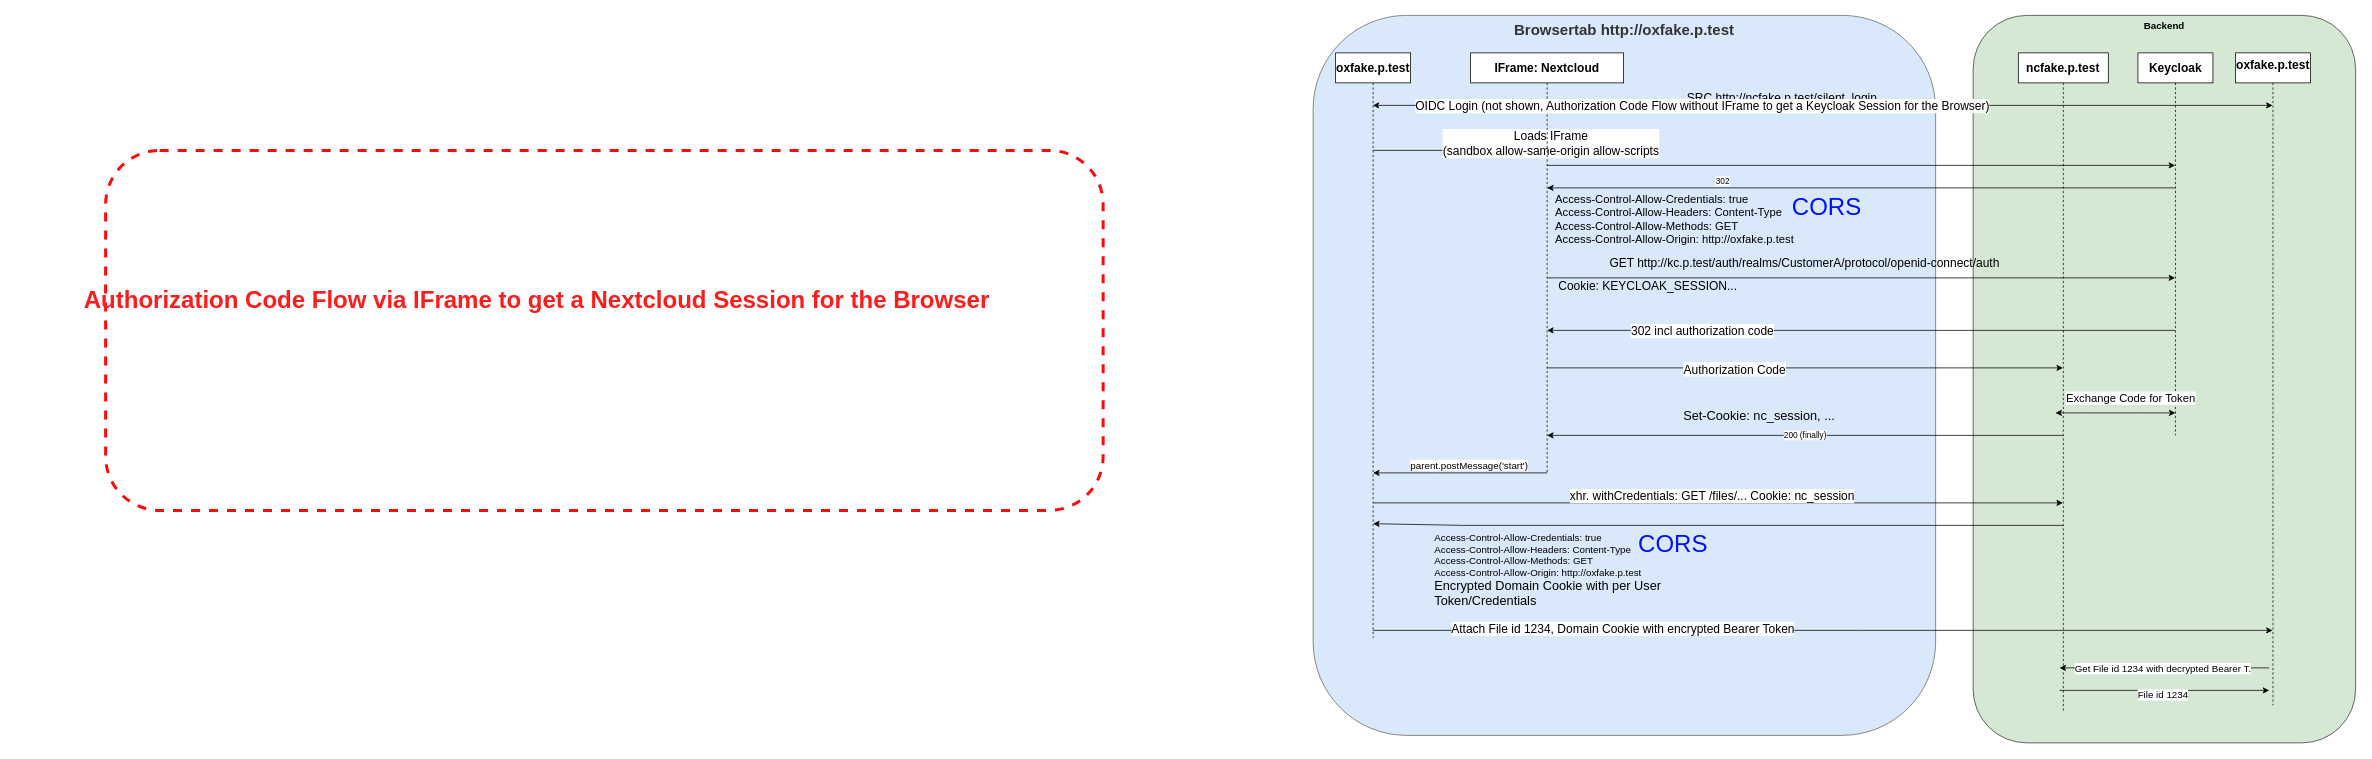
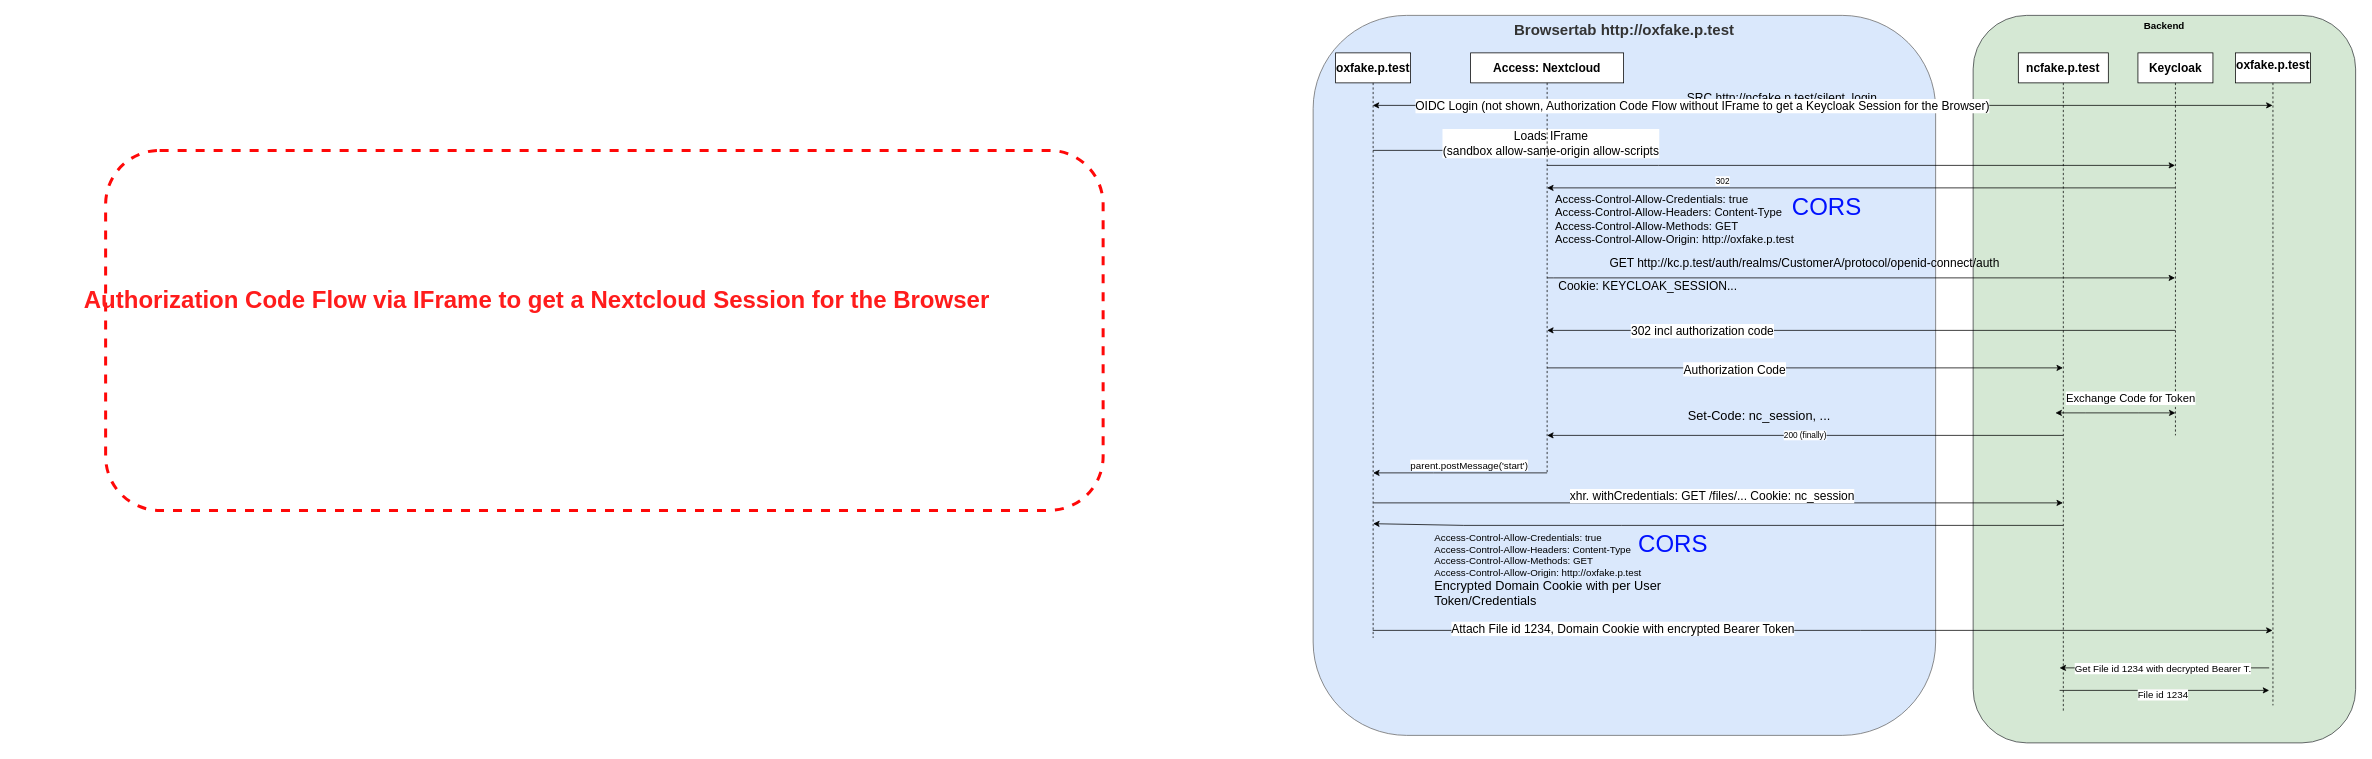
(1547, 68) -> (1547, 68)
(1759, 424) -> (1759, 424)
